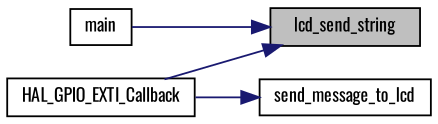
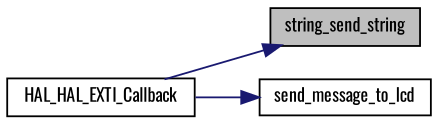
(101, 27) -> none
(345, 27) -> (345, 27)
(101, 97) -> (101, 97)
